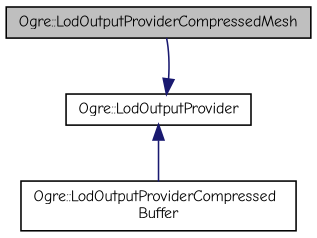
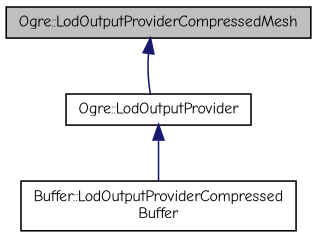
(169, 58) -> (148, 74)
(159, 206) -> (159, 206)
